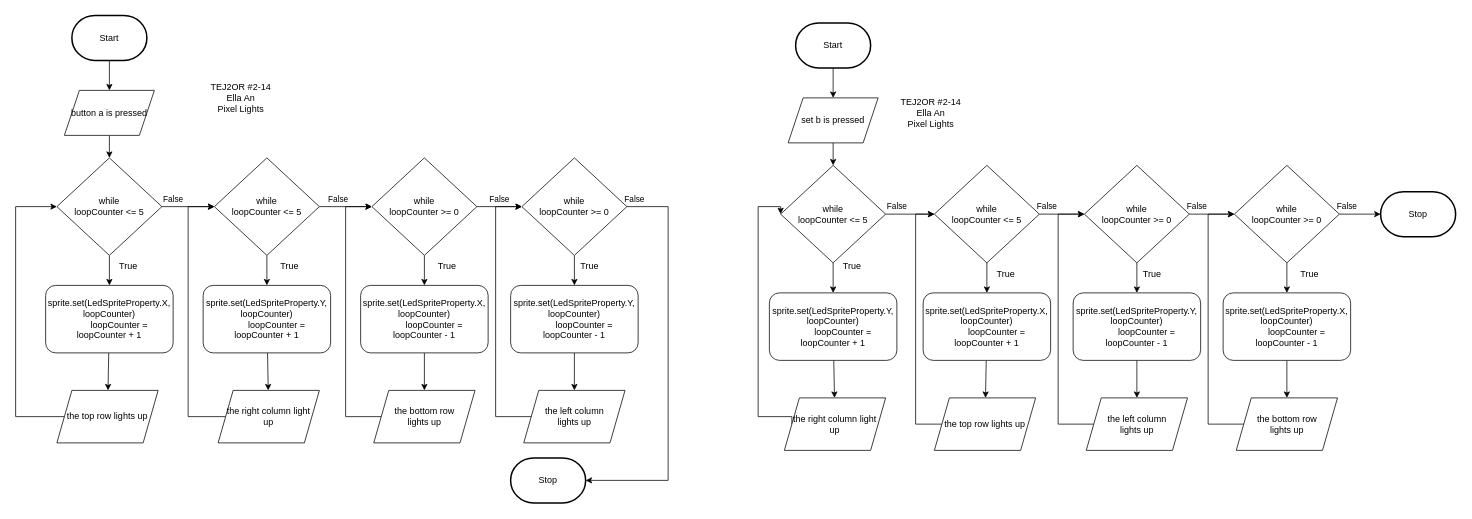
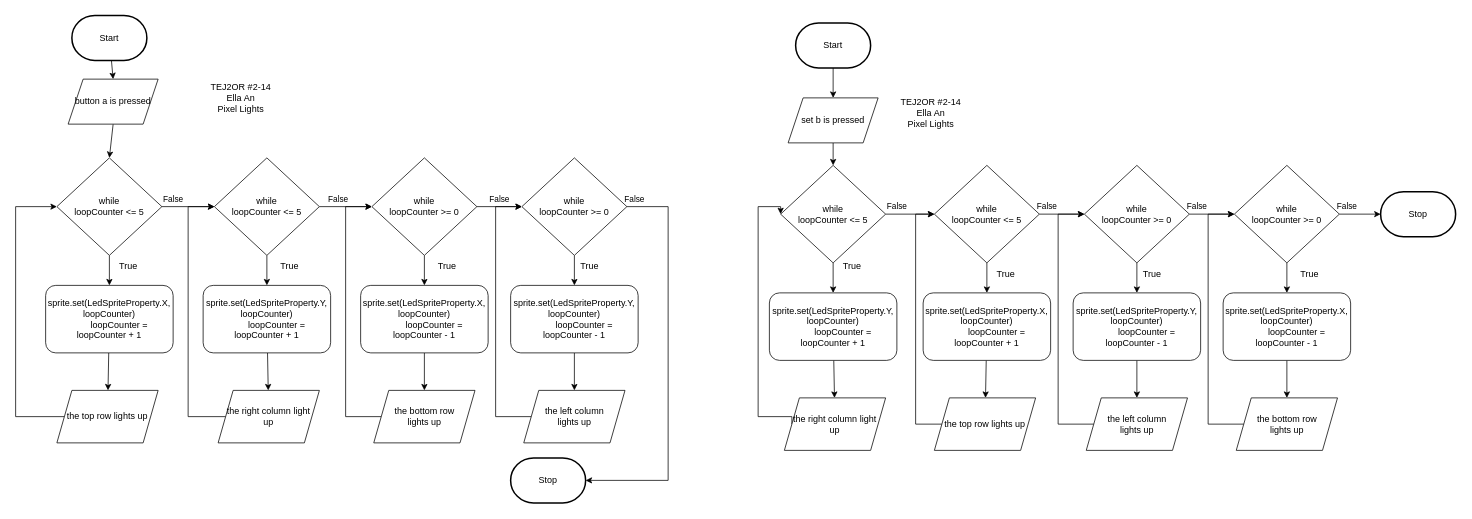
(109, 113) -> (113, 102)
